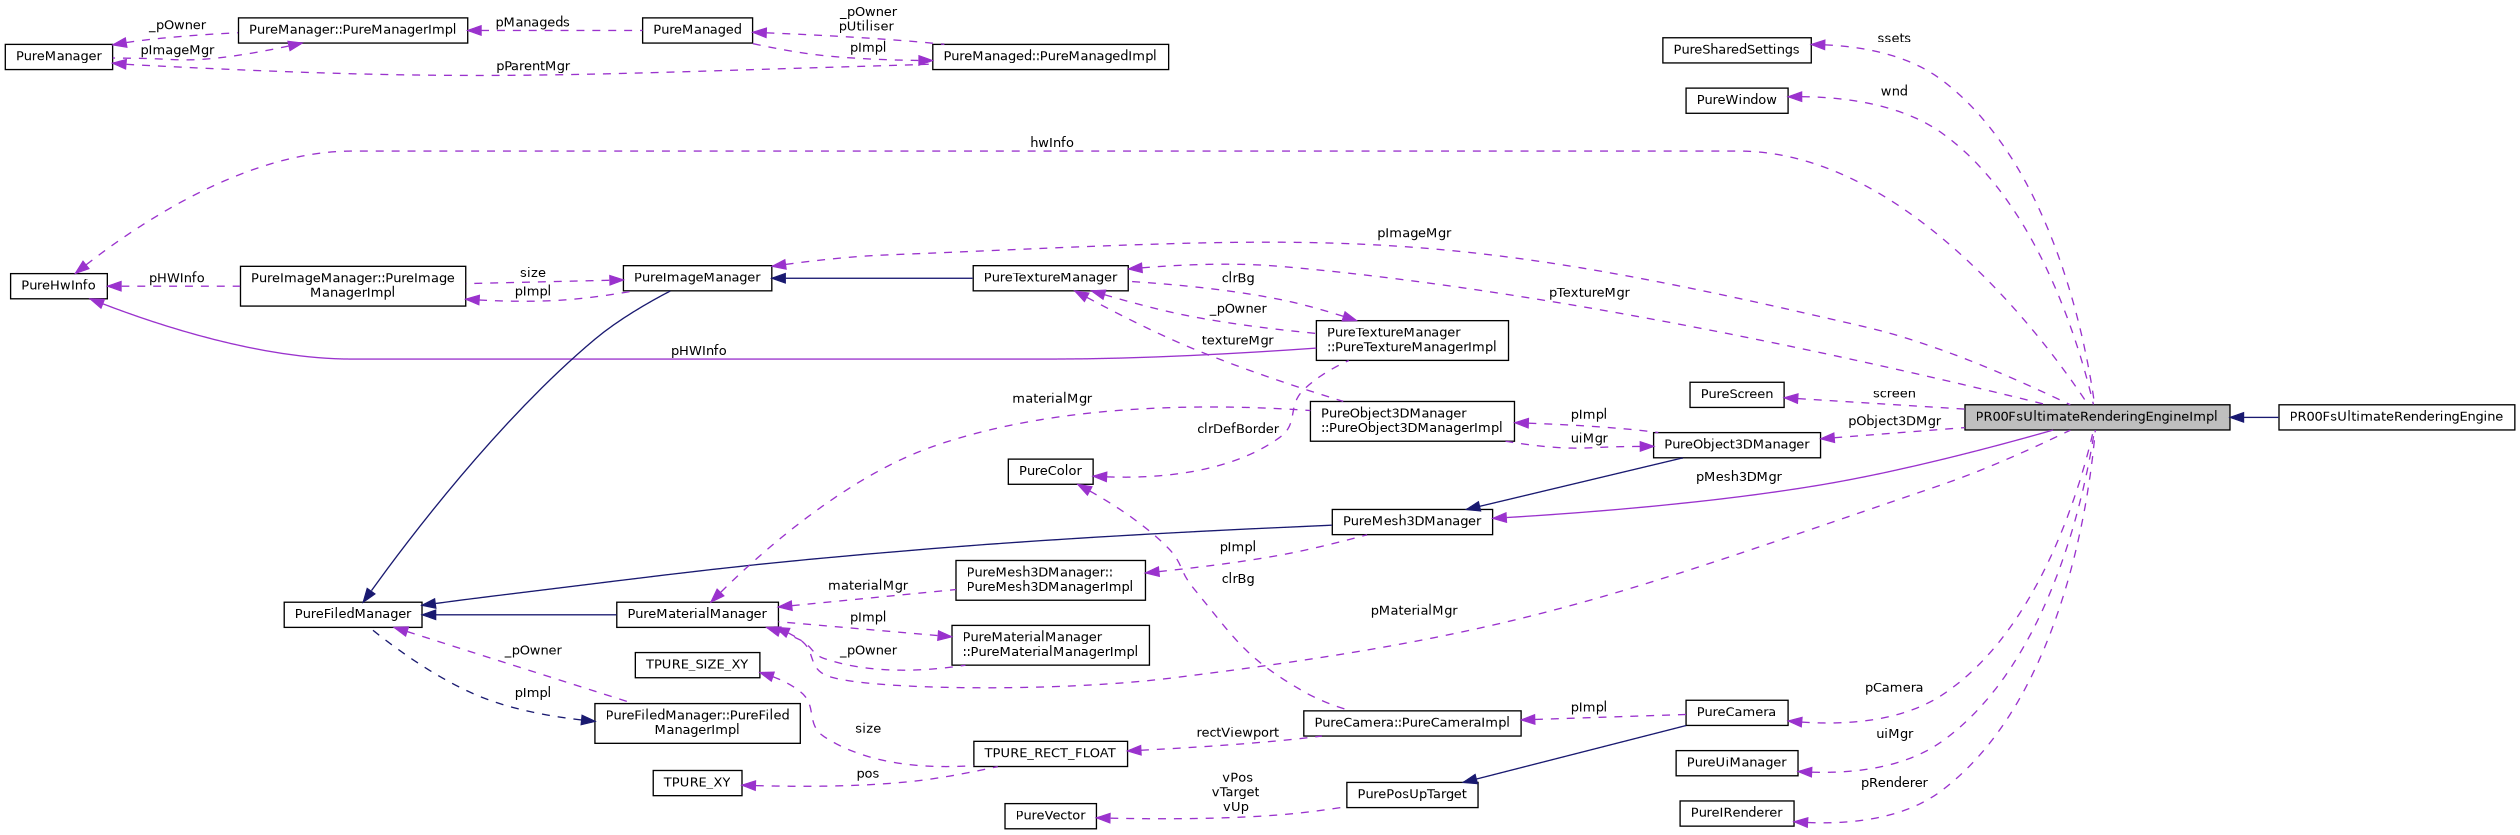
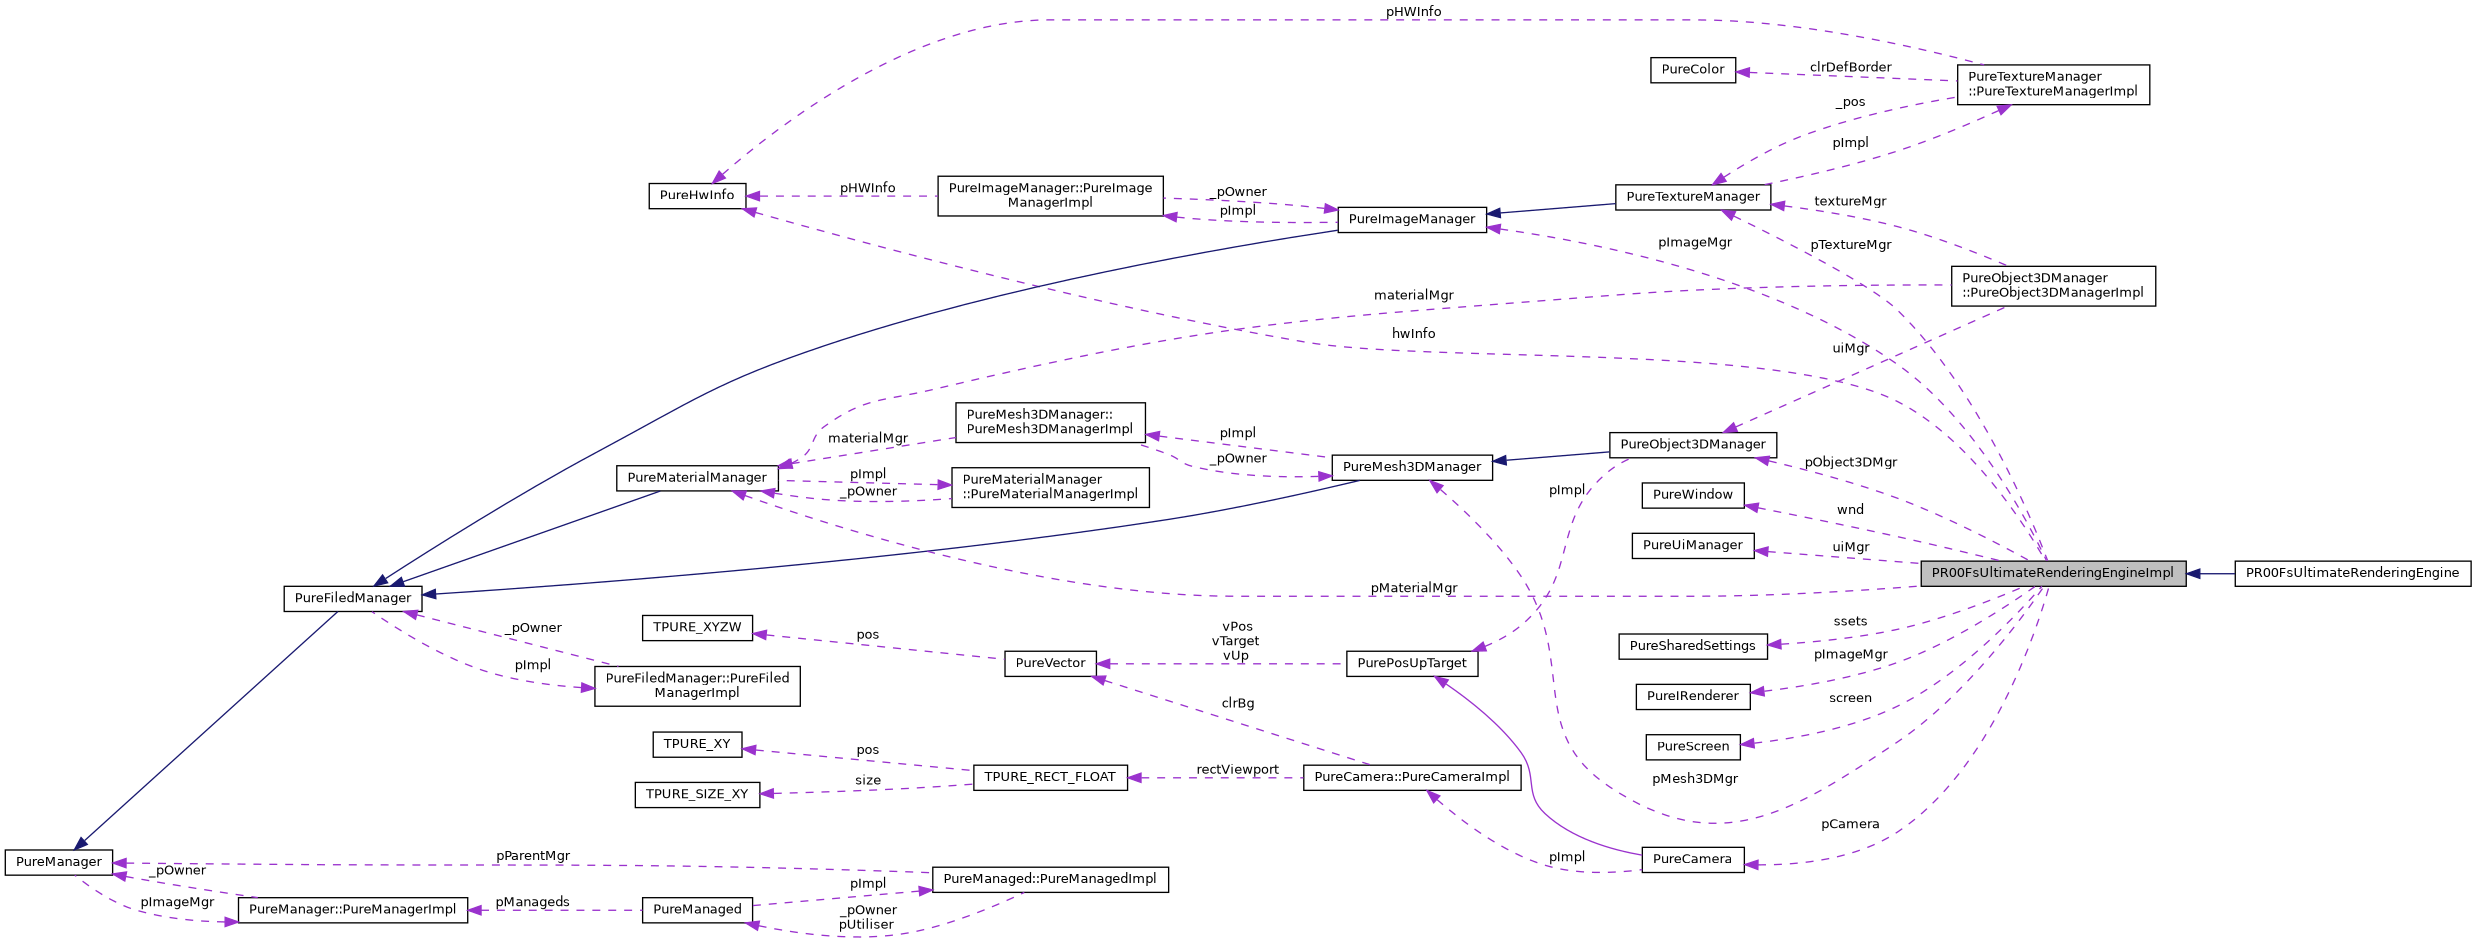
(531, 274) -> (1236, 193)
(1236, 279) -> (1849, 144)
(1236, 309) -> (1849, 103)
(706, 359) -> (1335, 20)
(1593, 426) -> (1563, 556)
none -> (1223, 472)
(1783, 491) -> (1690, 821)
(1212, 611) -> (1238, 723)
none -> (698, 628)
(468, 691) -> (471, 666)
none -> (211, 726)
(1581, 752) -> (1532, 786)
(1893, 784) -> (1849, 655)
